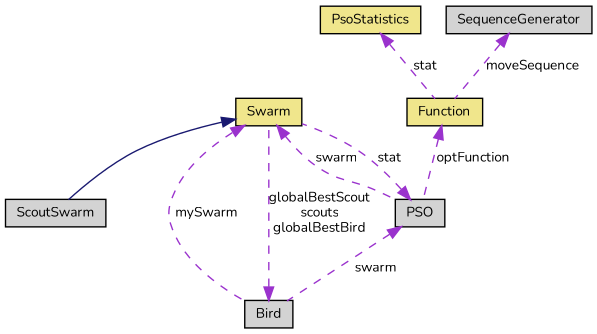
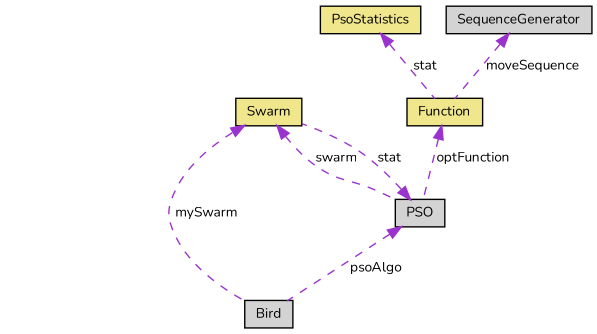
(269, 206) -> none
(56, 213) -> none
(376, 268) -> (376, 268)
